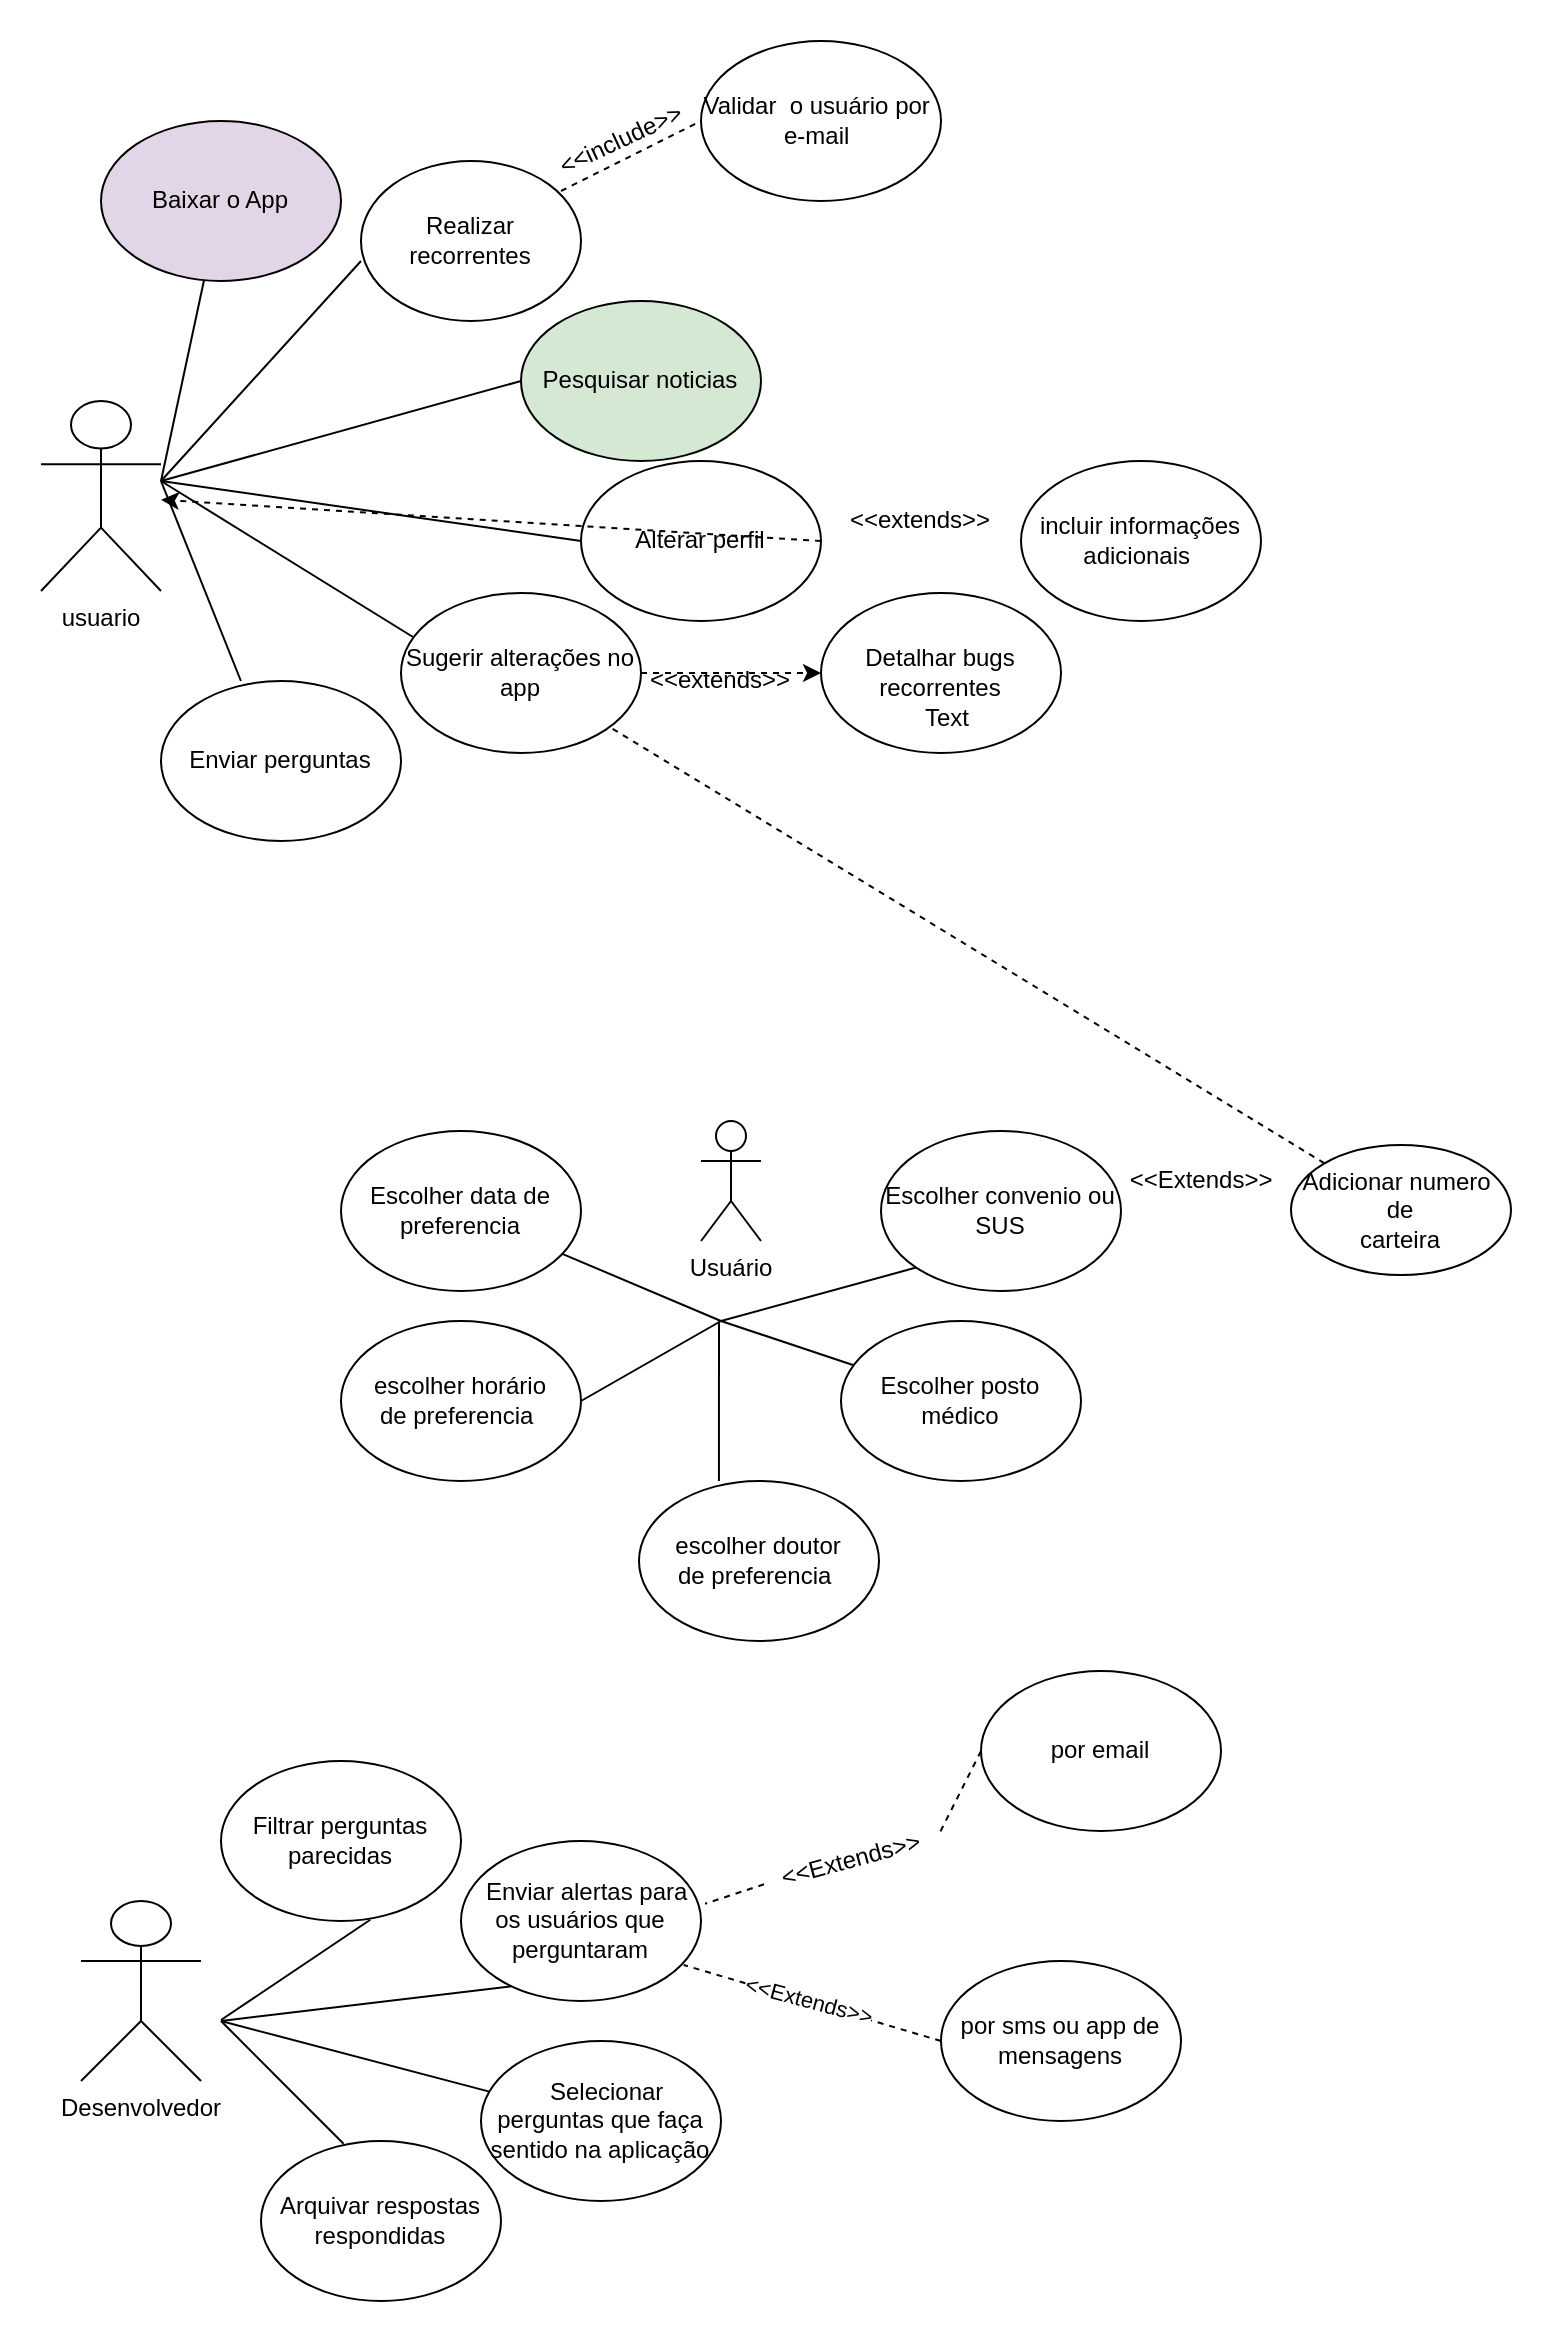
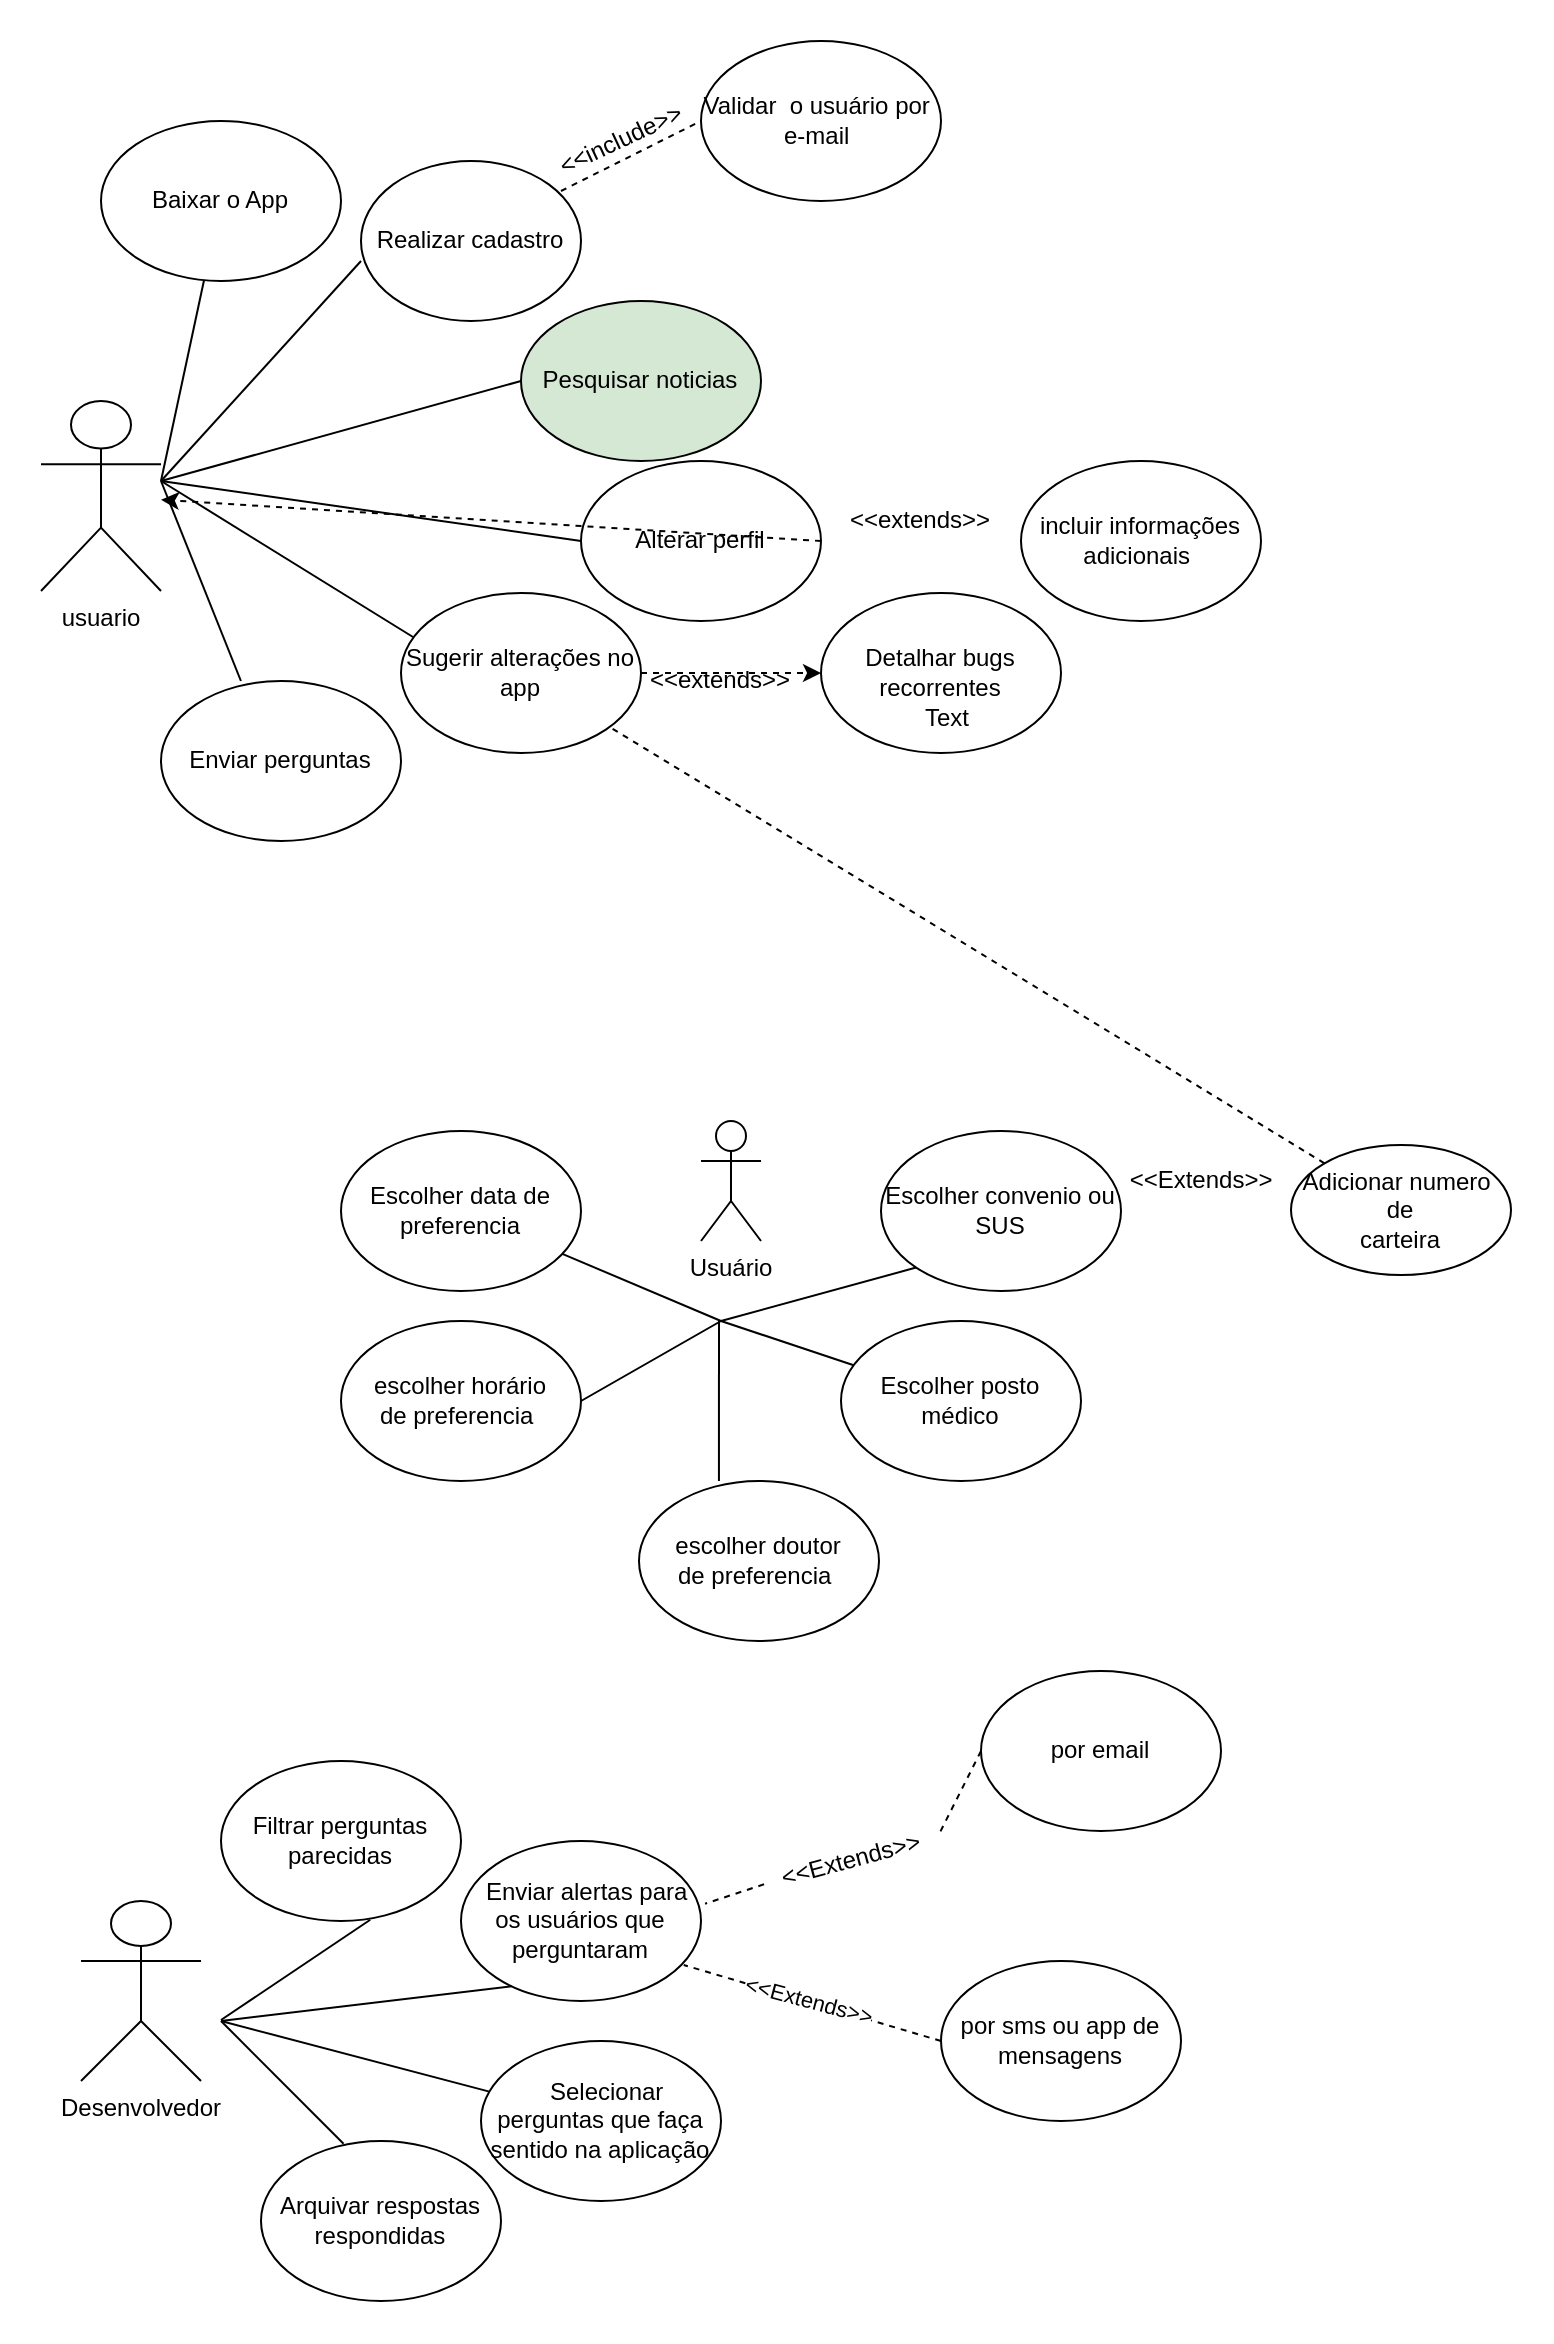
(221, 201) -> (221, 201)
(471, 241) -> (471, 241)
